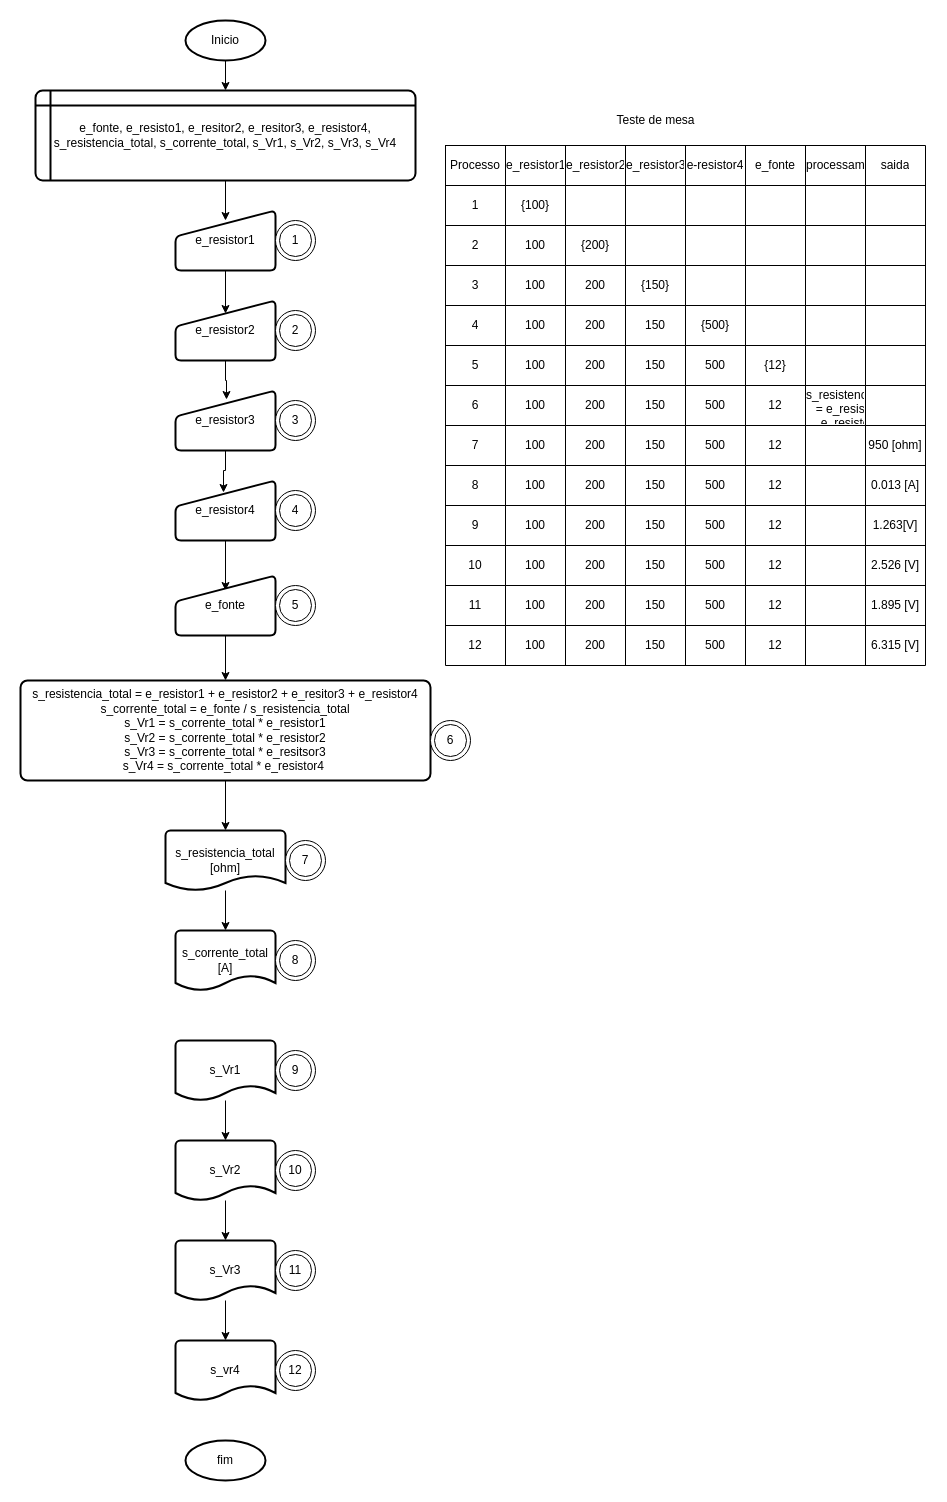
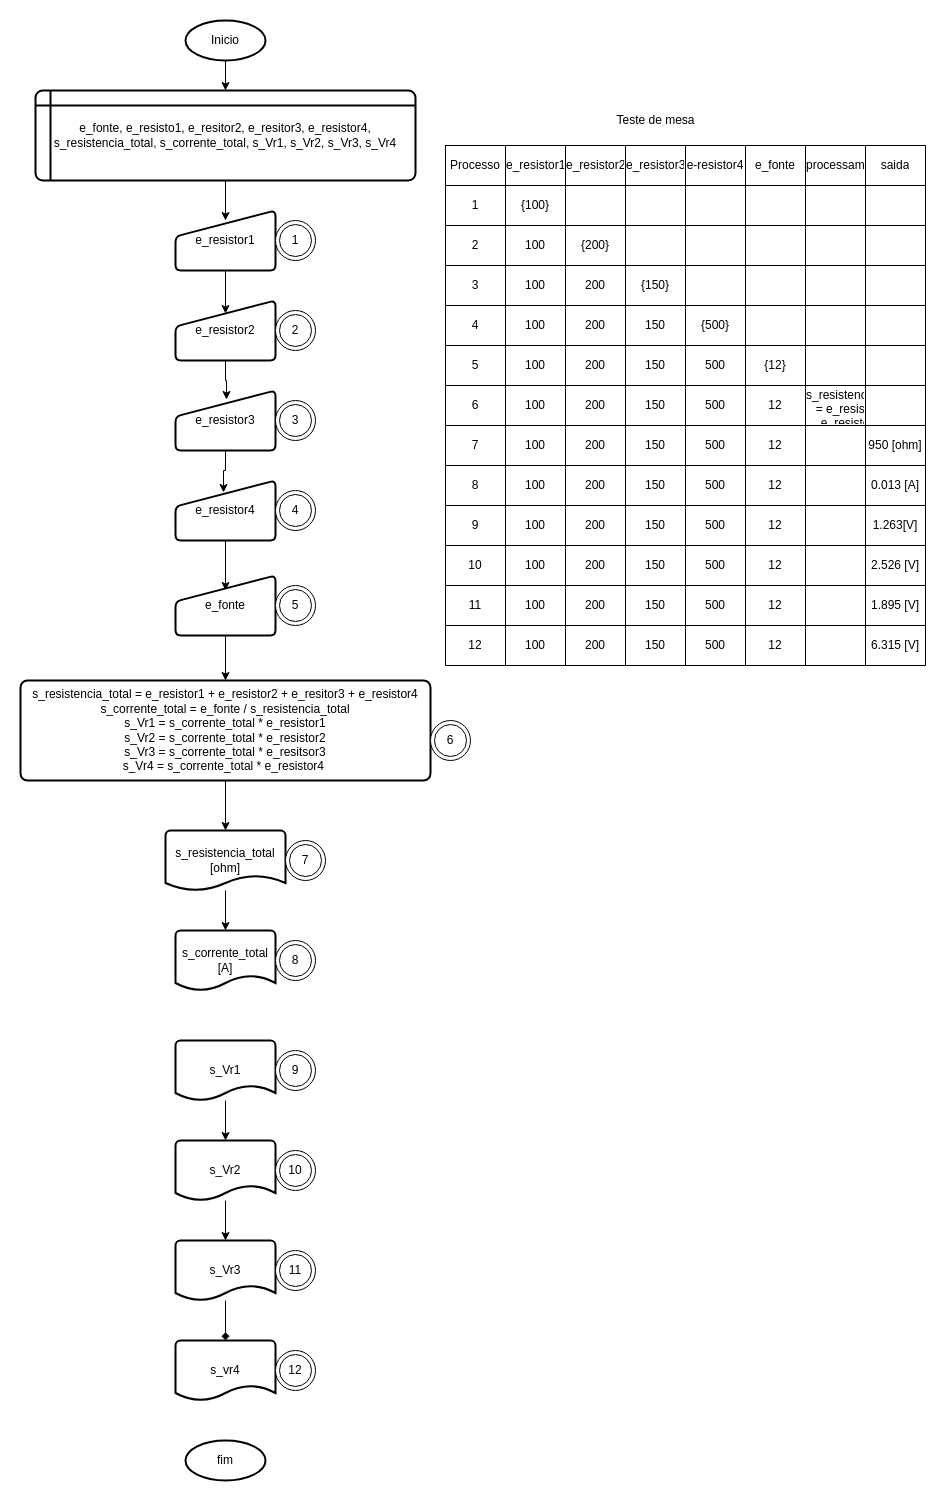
(226, 1332) -> (226, 1331)
